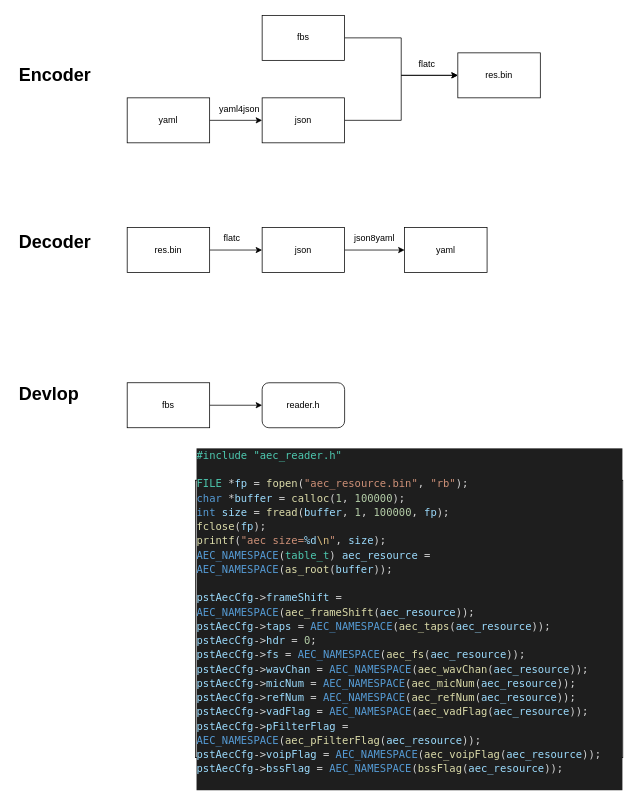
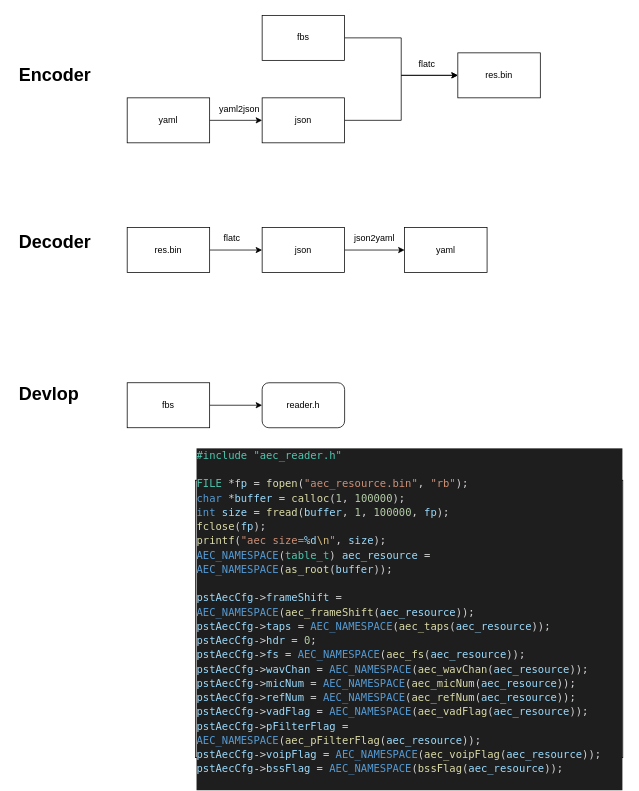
(240, 109) -> (240, 109)
(375, 239) -> (375, 239)
